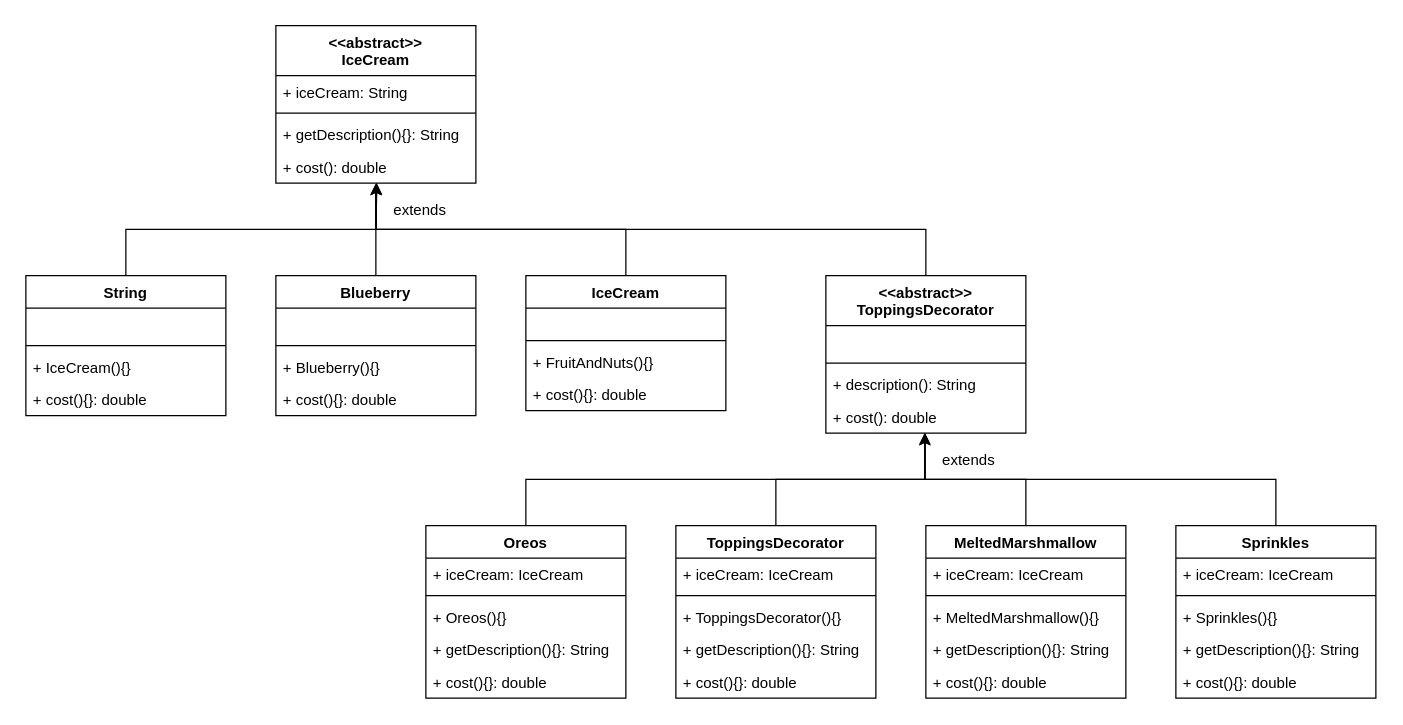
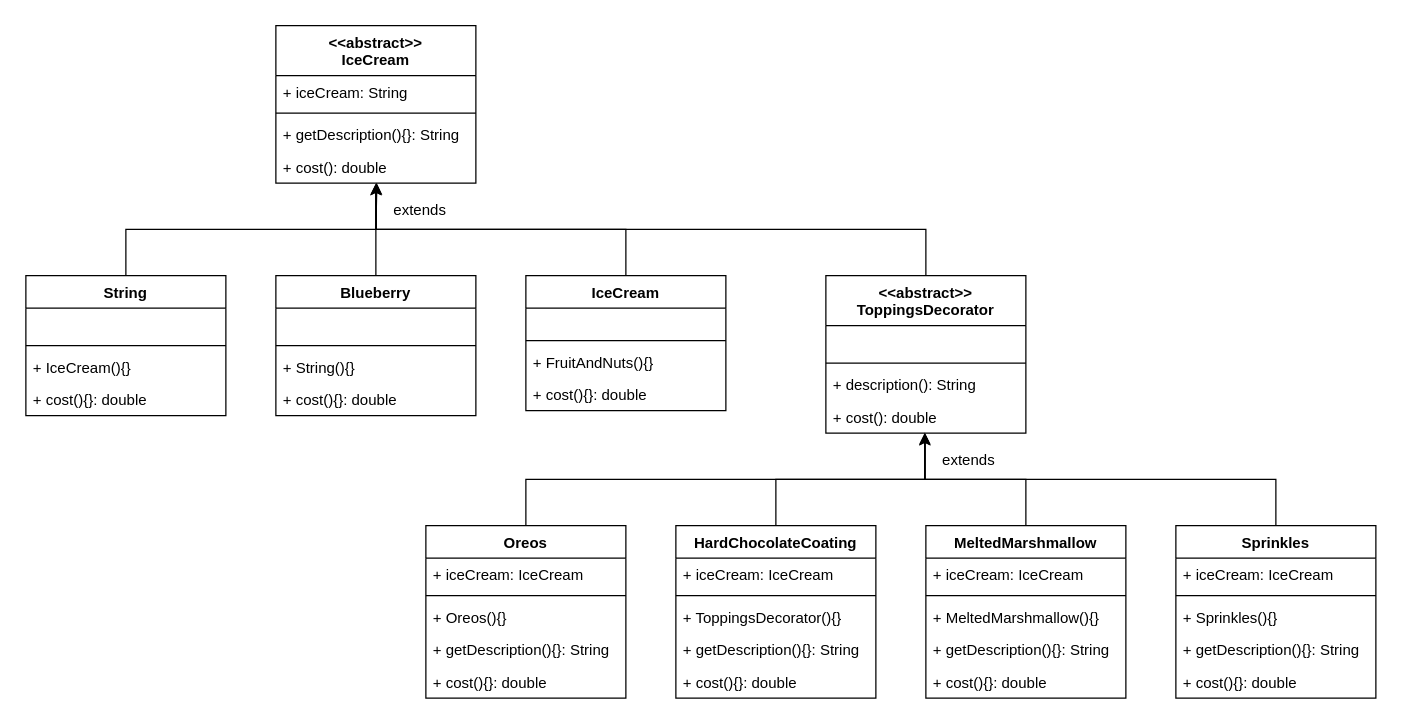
(342, 368) -> (329, 368)
(775, 543) -> (775, 543)
